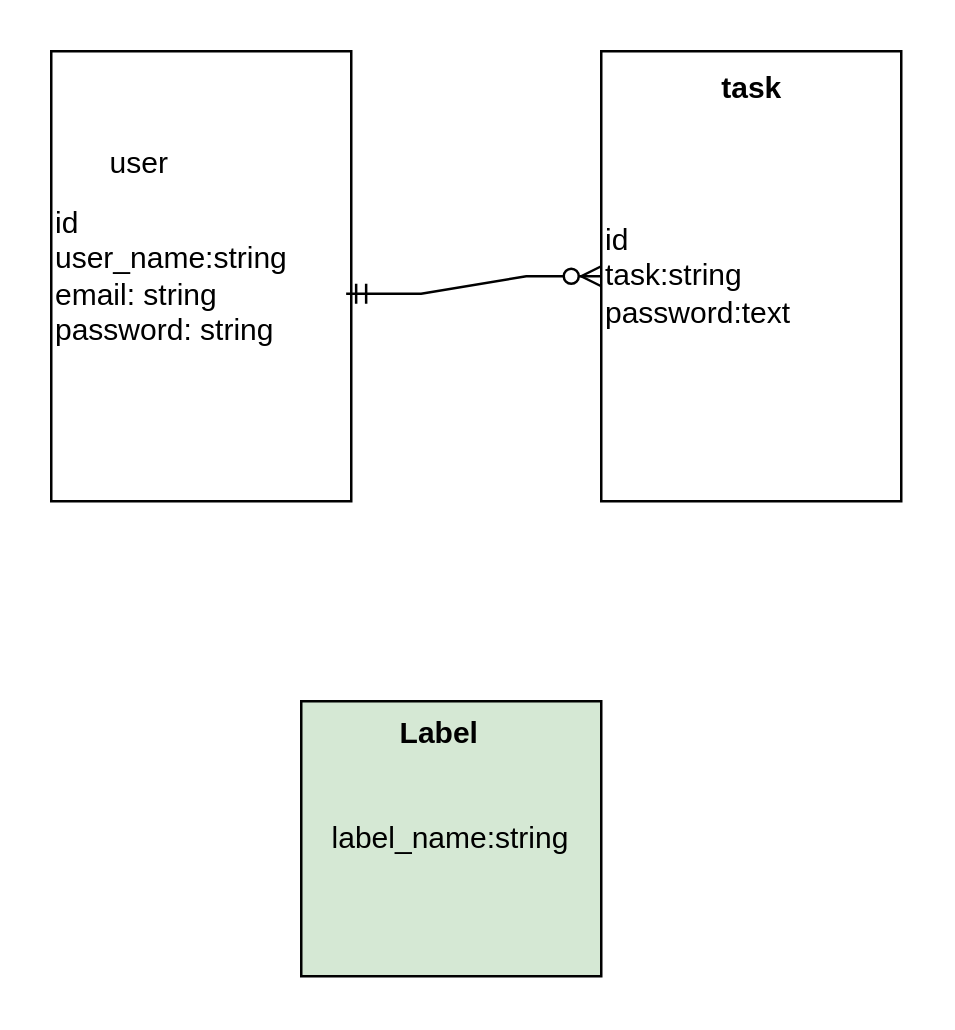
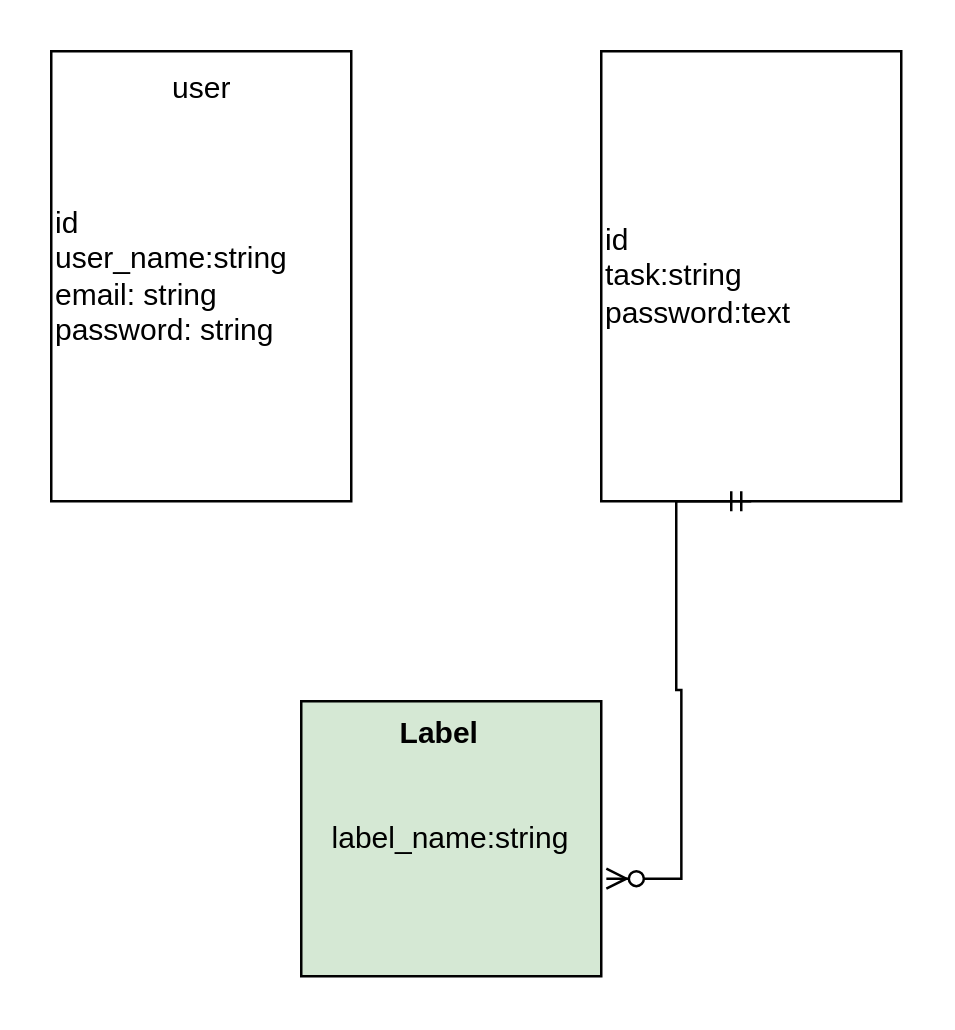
(751, 89) -> none
(139, 164) -> (201, 89)
(456, 288) -> none
none -> (681, 706)
